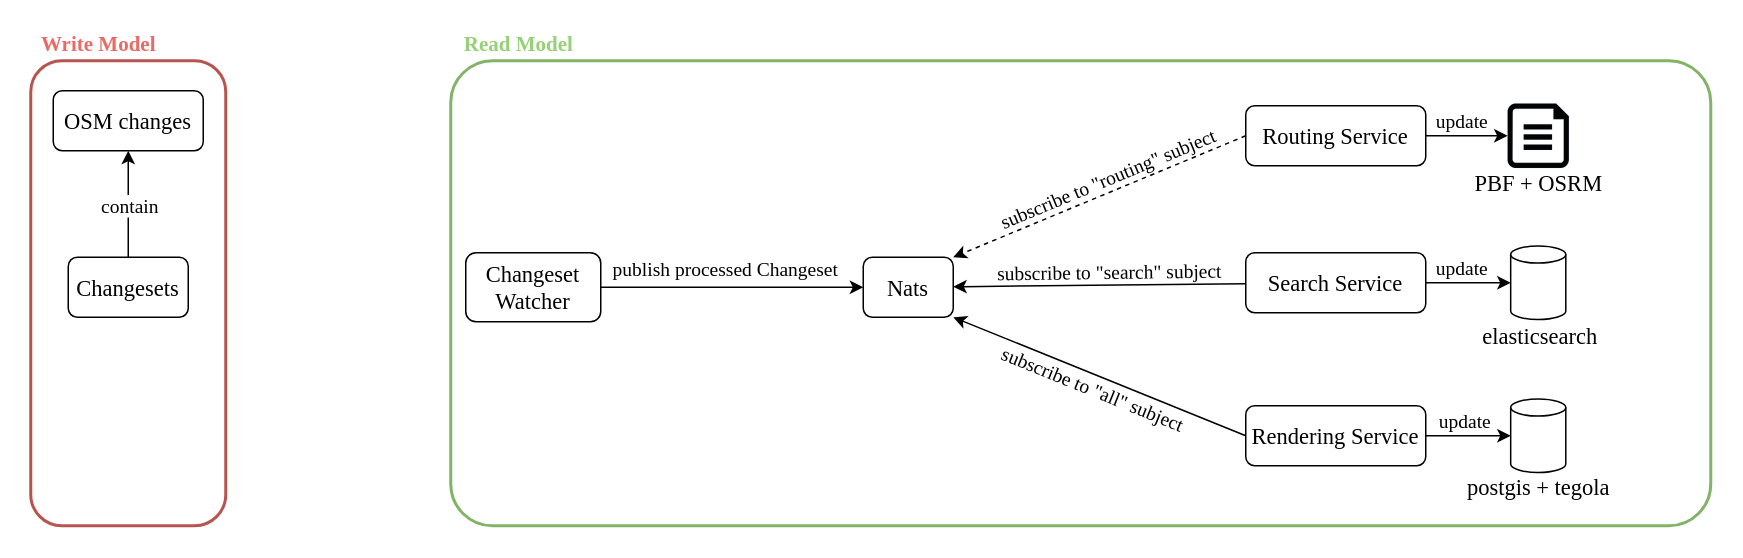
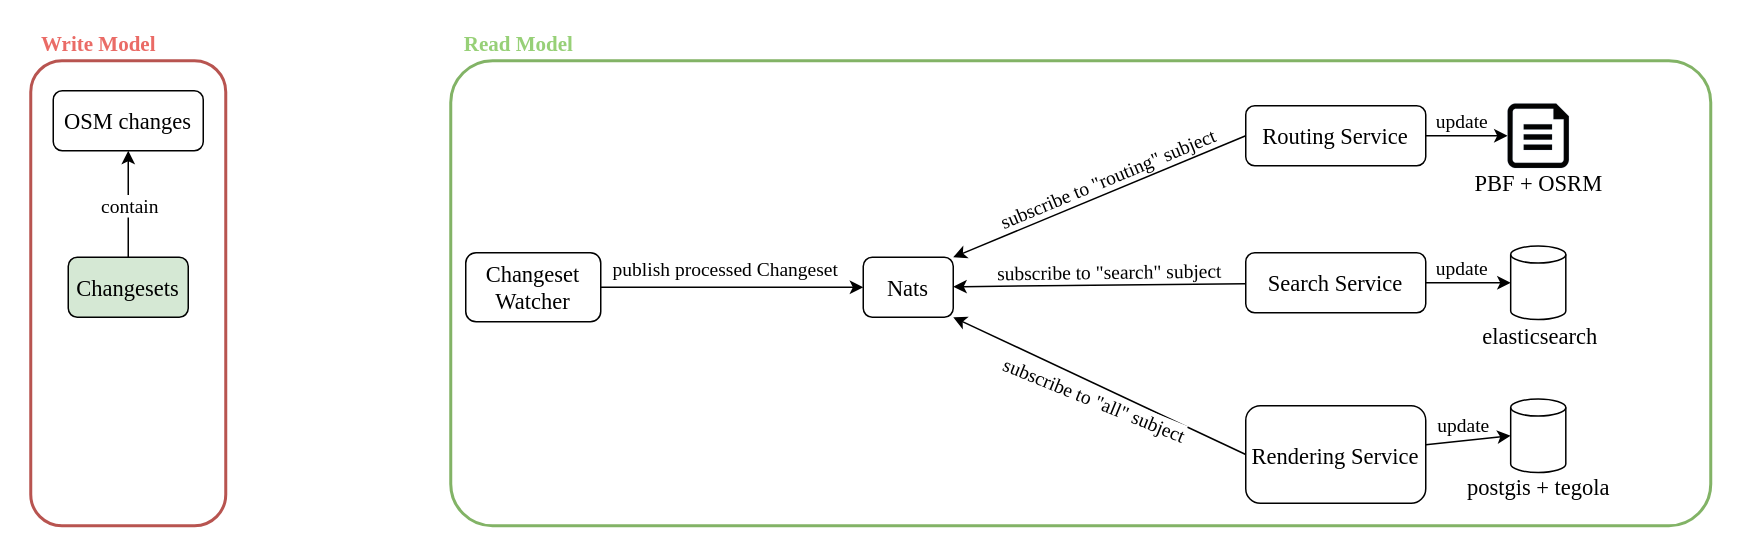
(1103, 195) -> (1103, 195)
(128, 287) -> (128, 287)
(1336, 436) -> (1336, 455)
